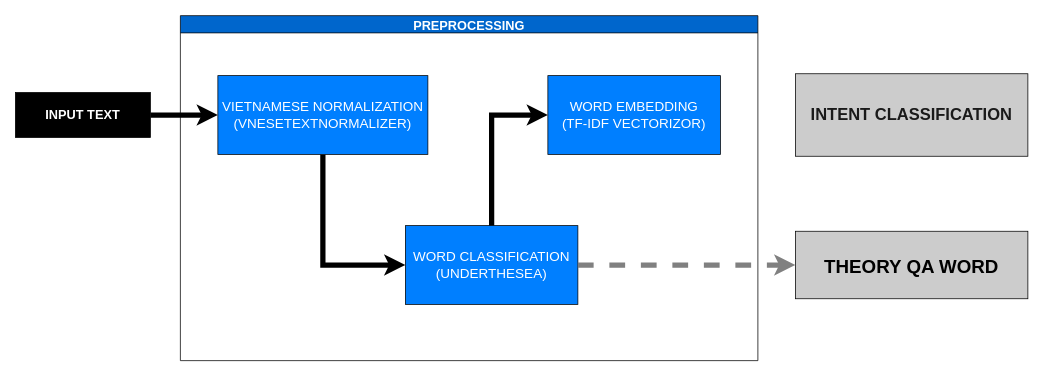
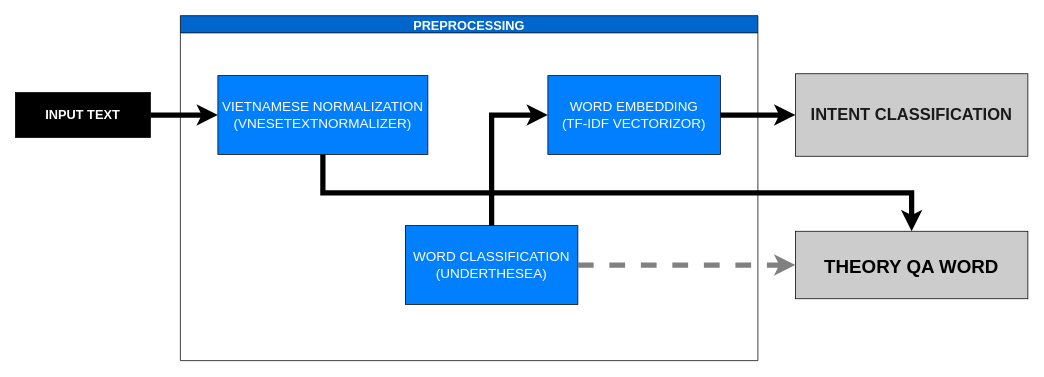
none -> (751, 115)
(323, 264) -> (630, 193)
